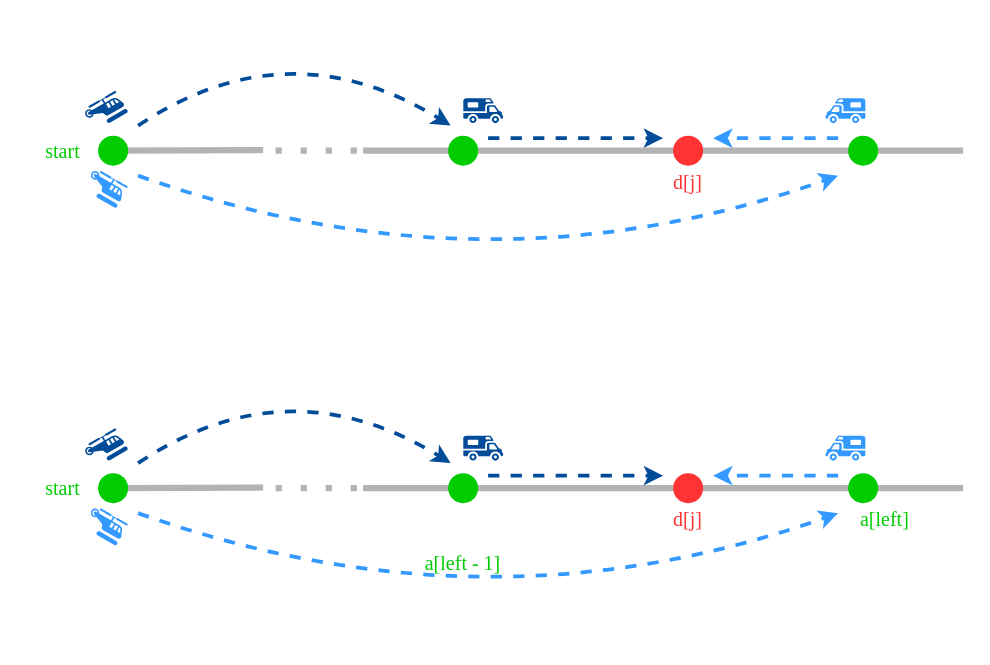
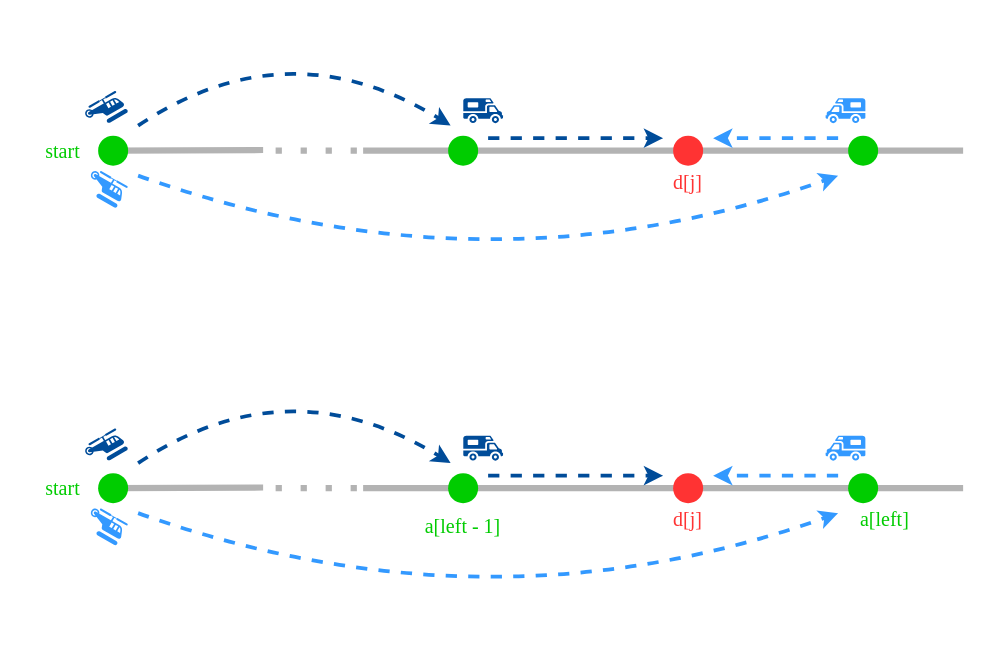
(463, 563) -> (463, 526)
